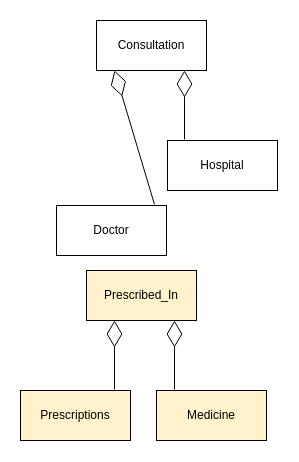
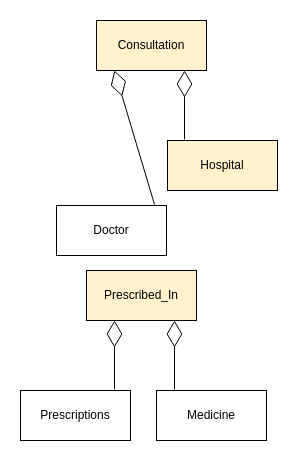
(152, 46) -> (152, 46)
(223, 166) -> (223, 166)
(76, 416) -> (76, 416)
(212, 416) -> (212, 416)
